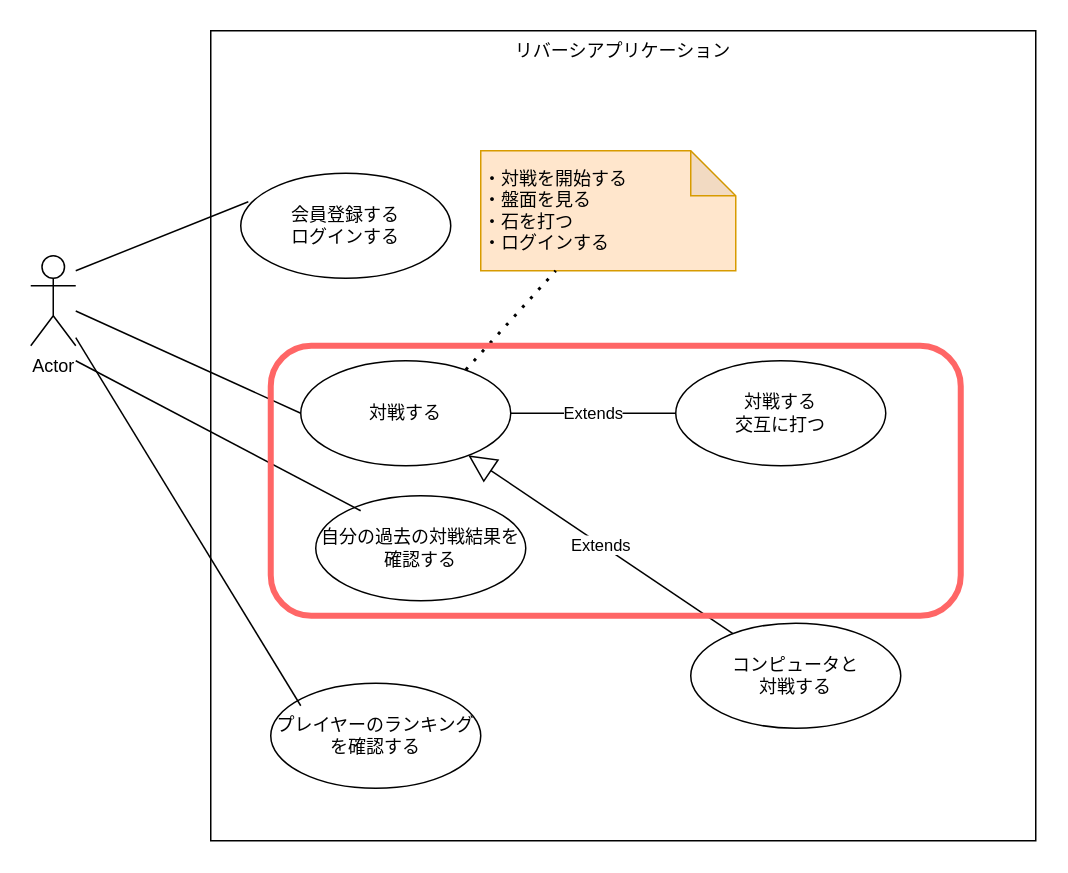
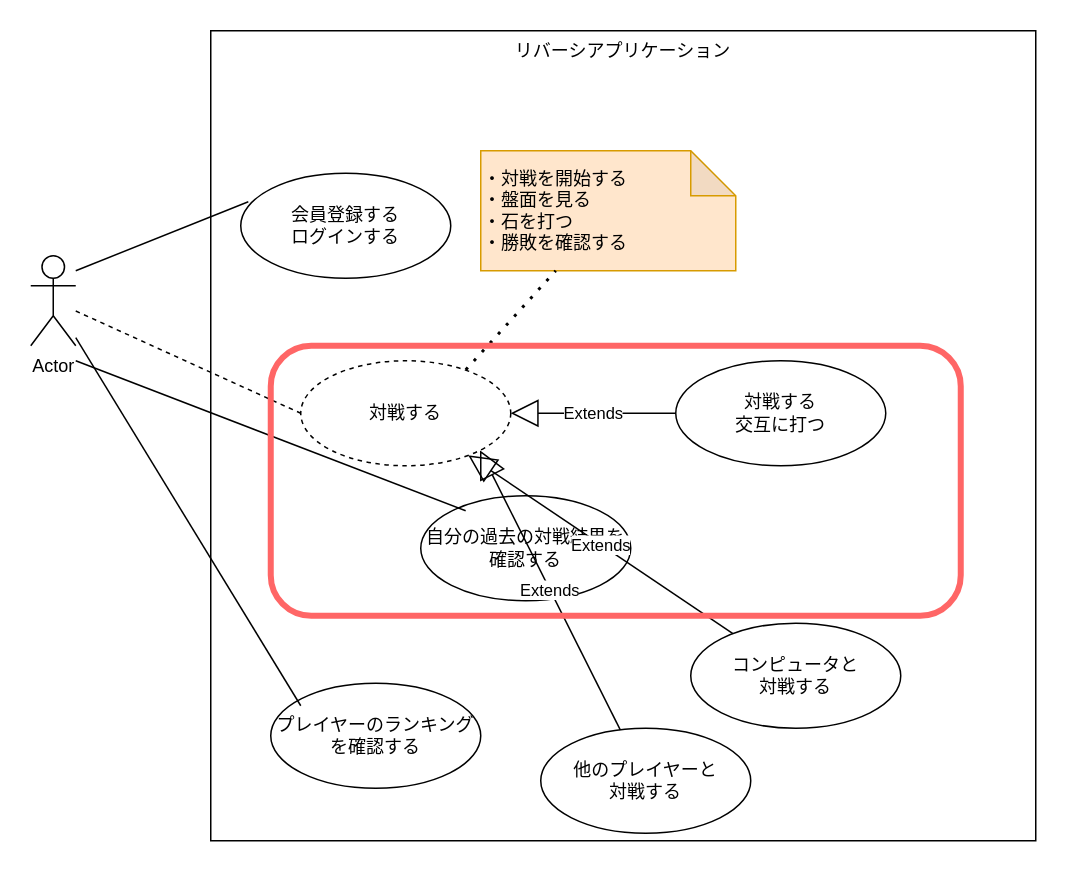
(556, 211) -> (556, 211)
(171, 354) -> (171, 354)
(406, 413) -> (406, 413)
(526, 413) -> (539, 413)
(421, 548) -> (526, 548)
none -> (556, 603)
none -> (646, 781)
